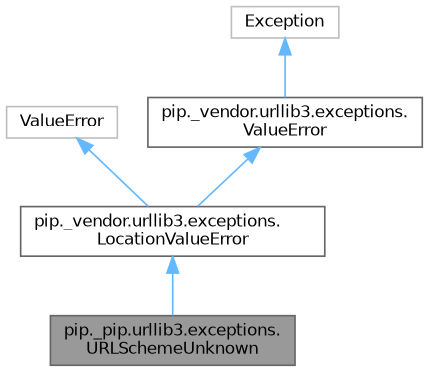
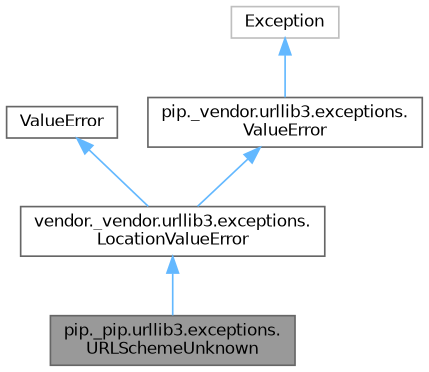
(62, 122) -> (62, 122)
(173, 231) -> (173, 231)
